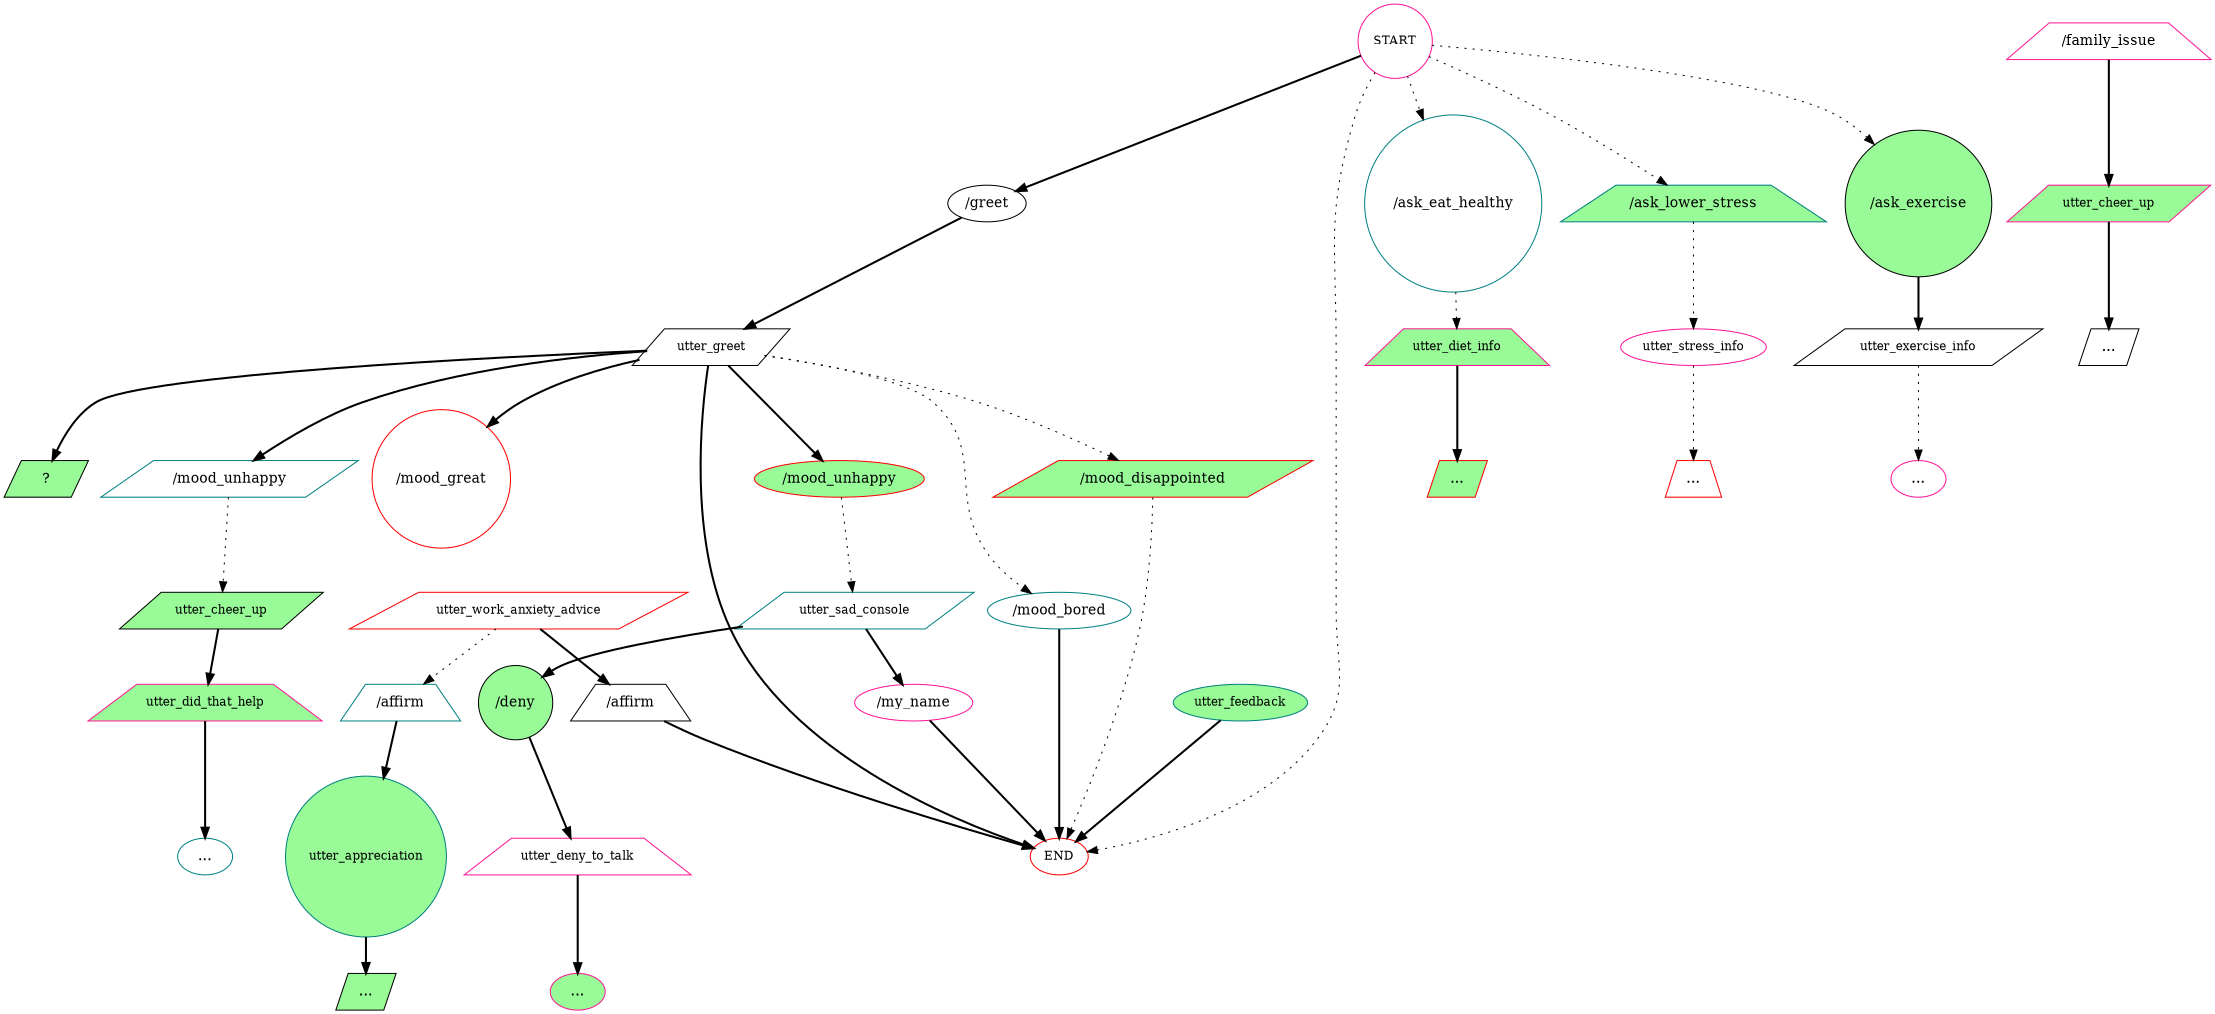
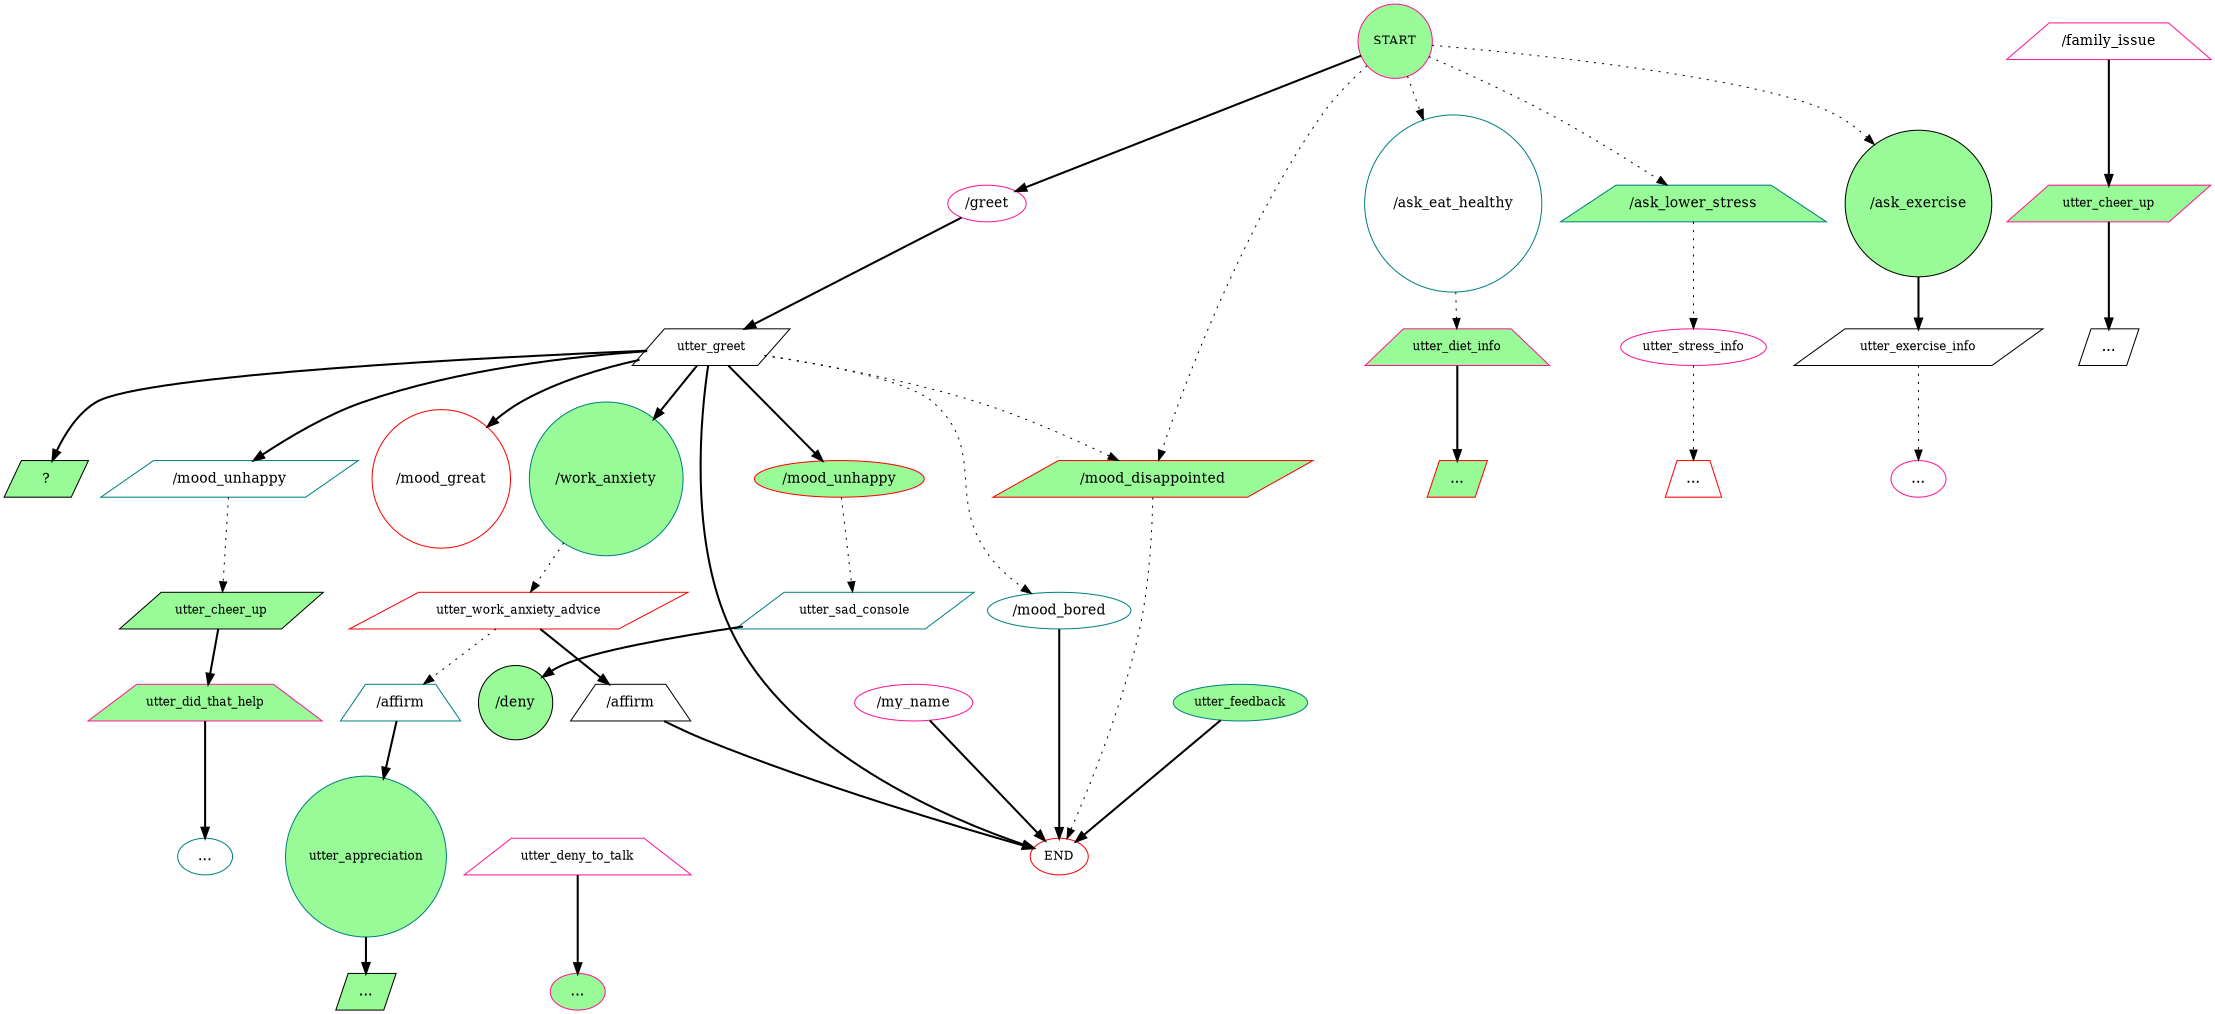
(1395, 41) -> (1395, 41)
(987, 204) -> (987, 204)
none -> (606, 479)
(1336, 531) -> (1245, 247)
(881, 652) -> none
(548, 783) -> none
